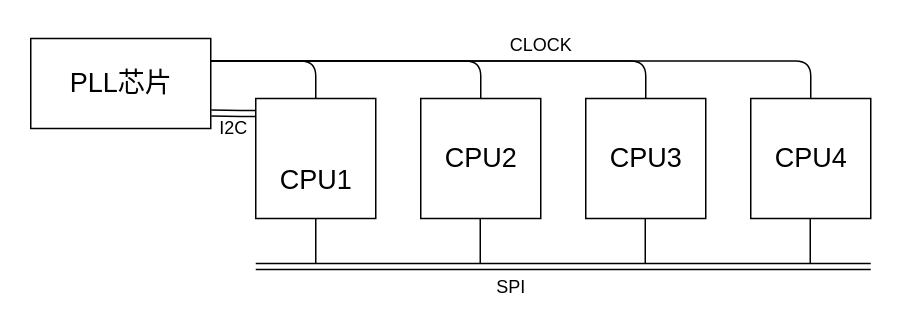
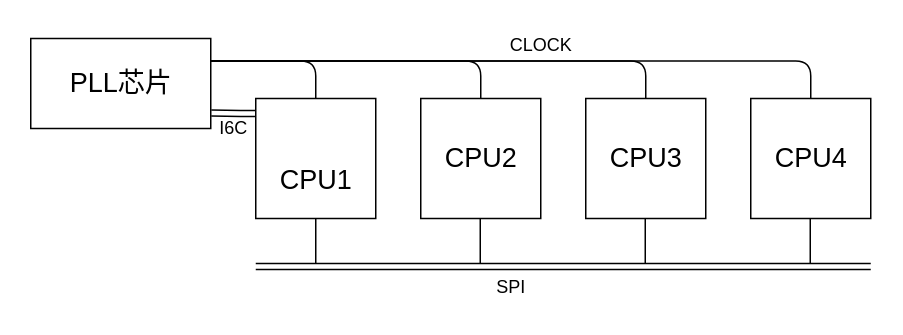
(234, 128) -> (234, 128)
